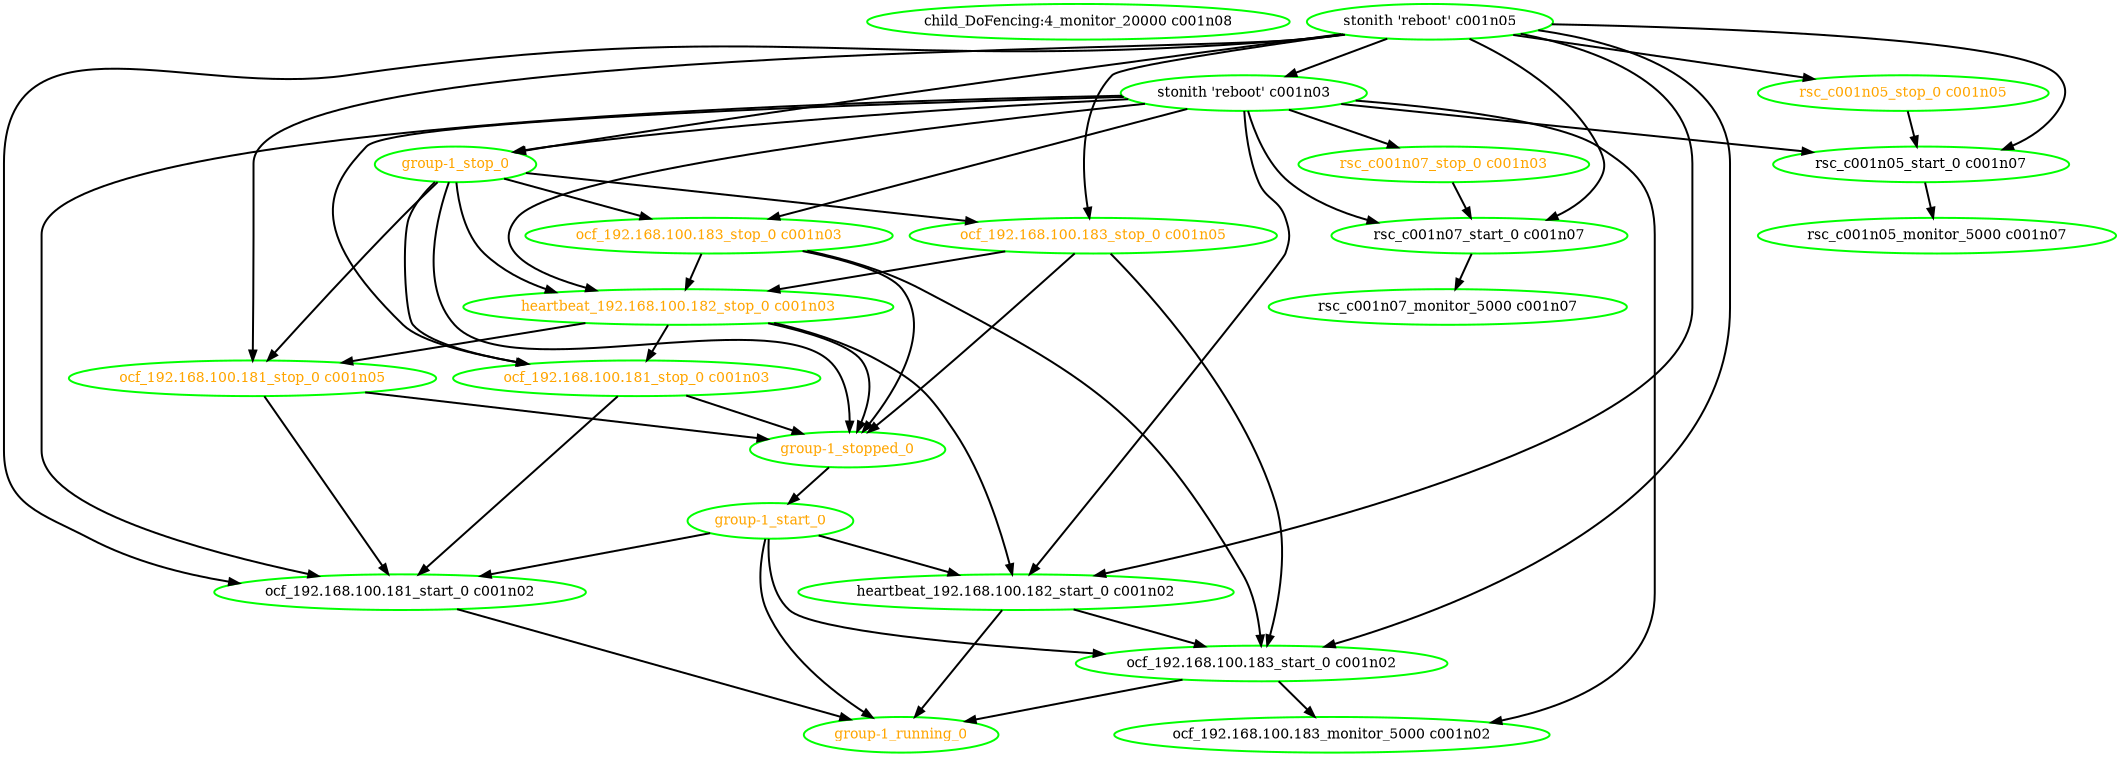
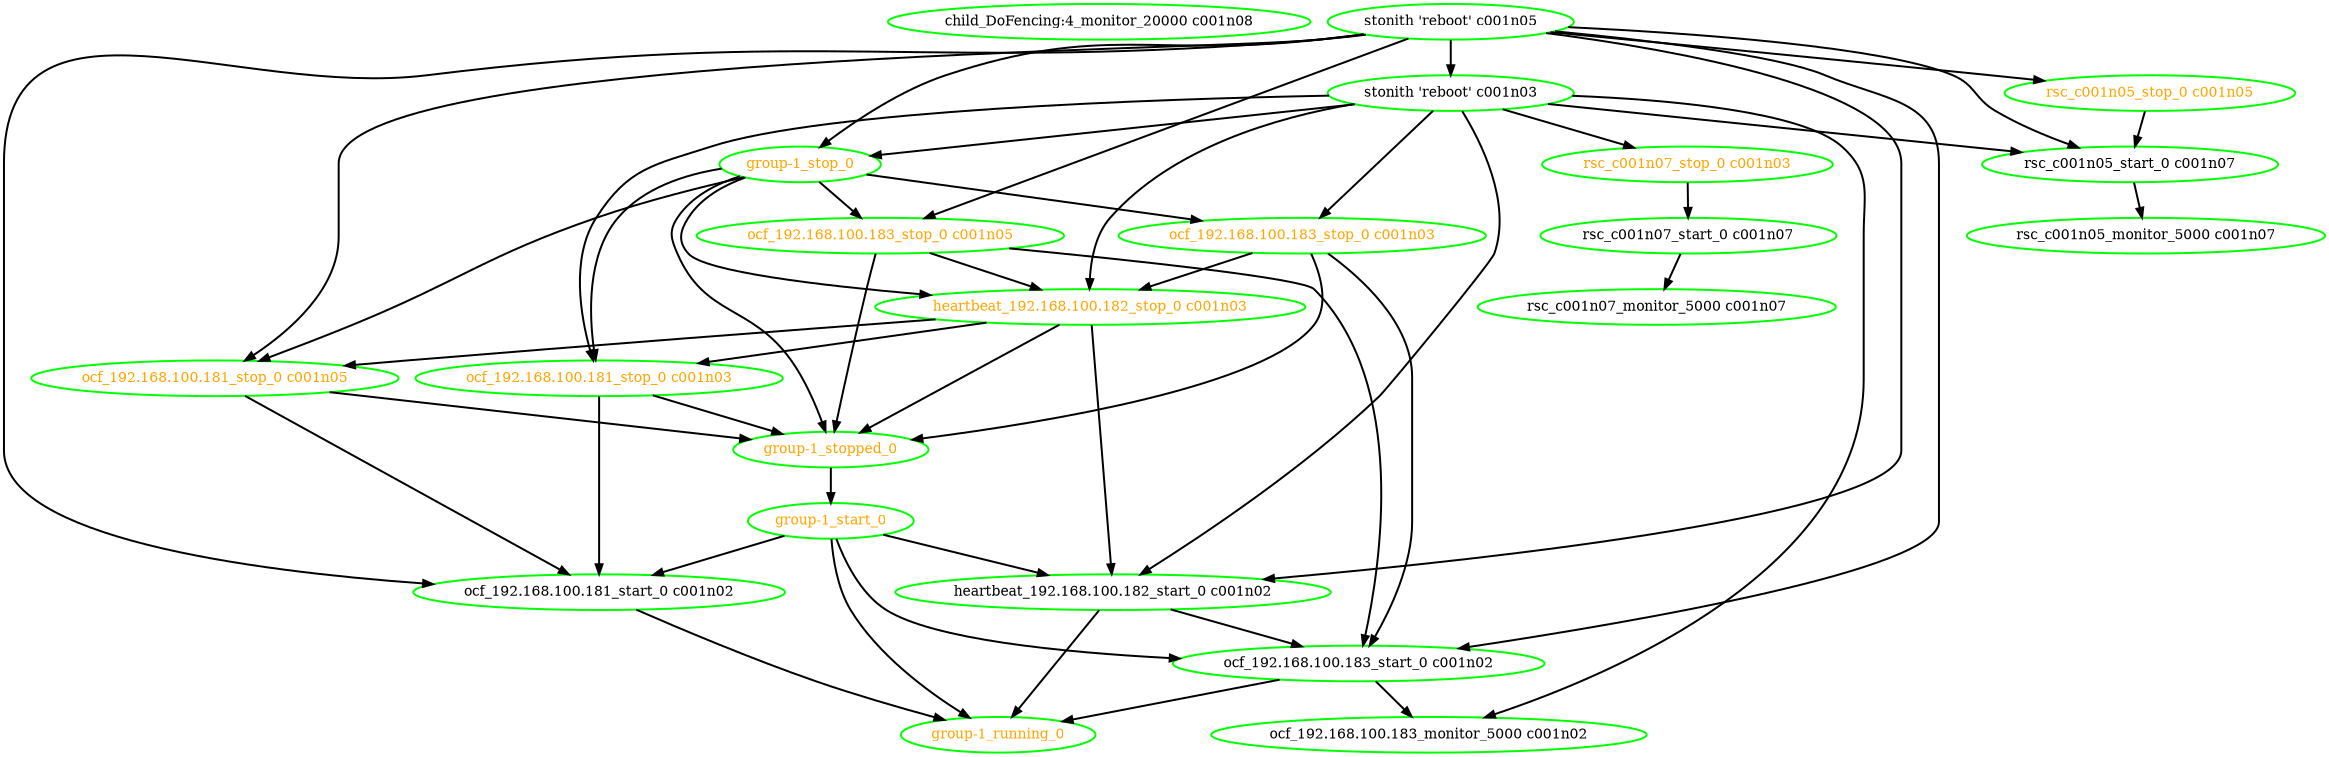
(1576, 114) -> none
(311, 144) -> none
(1291, 183) -> none
